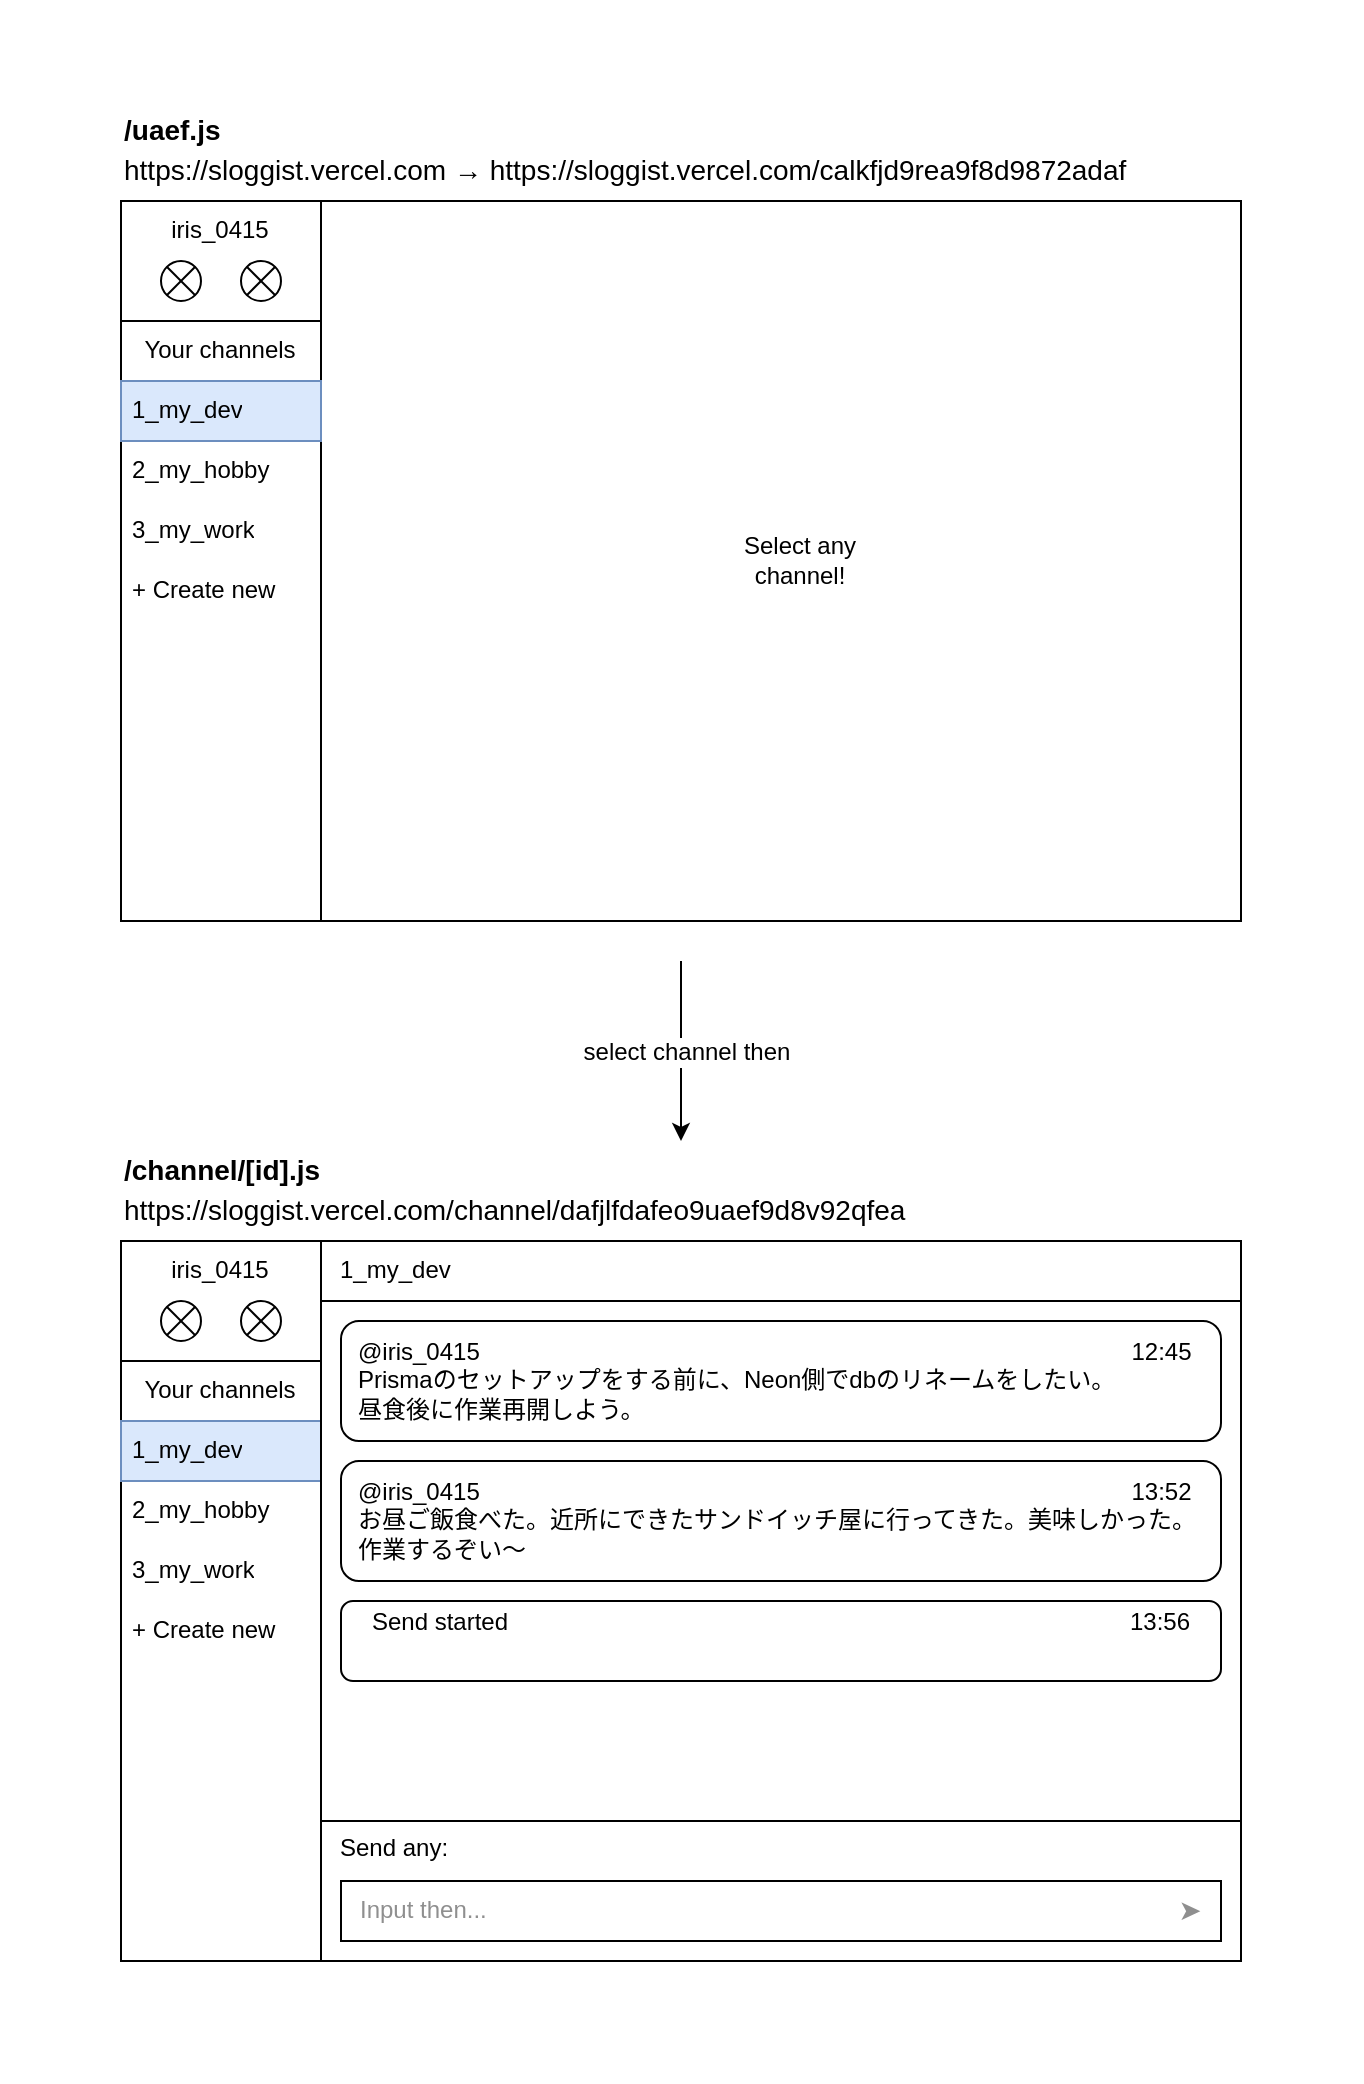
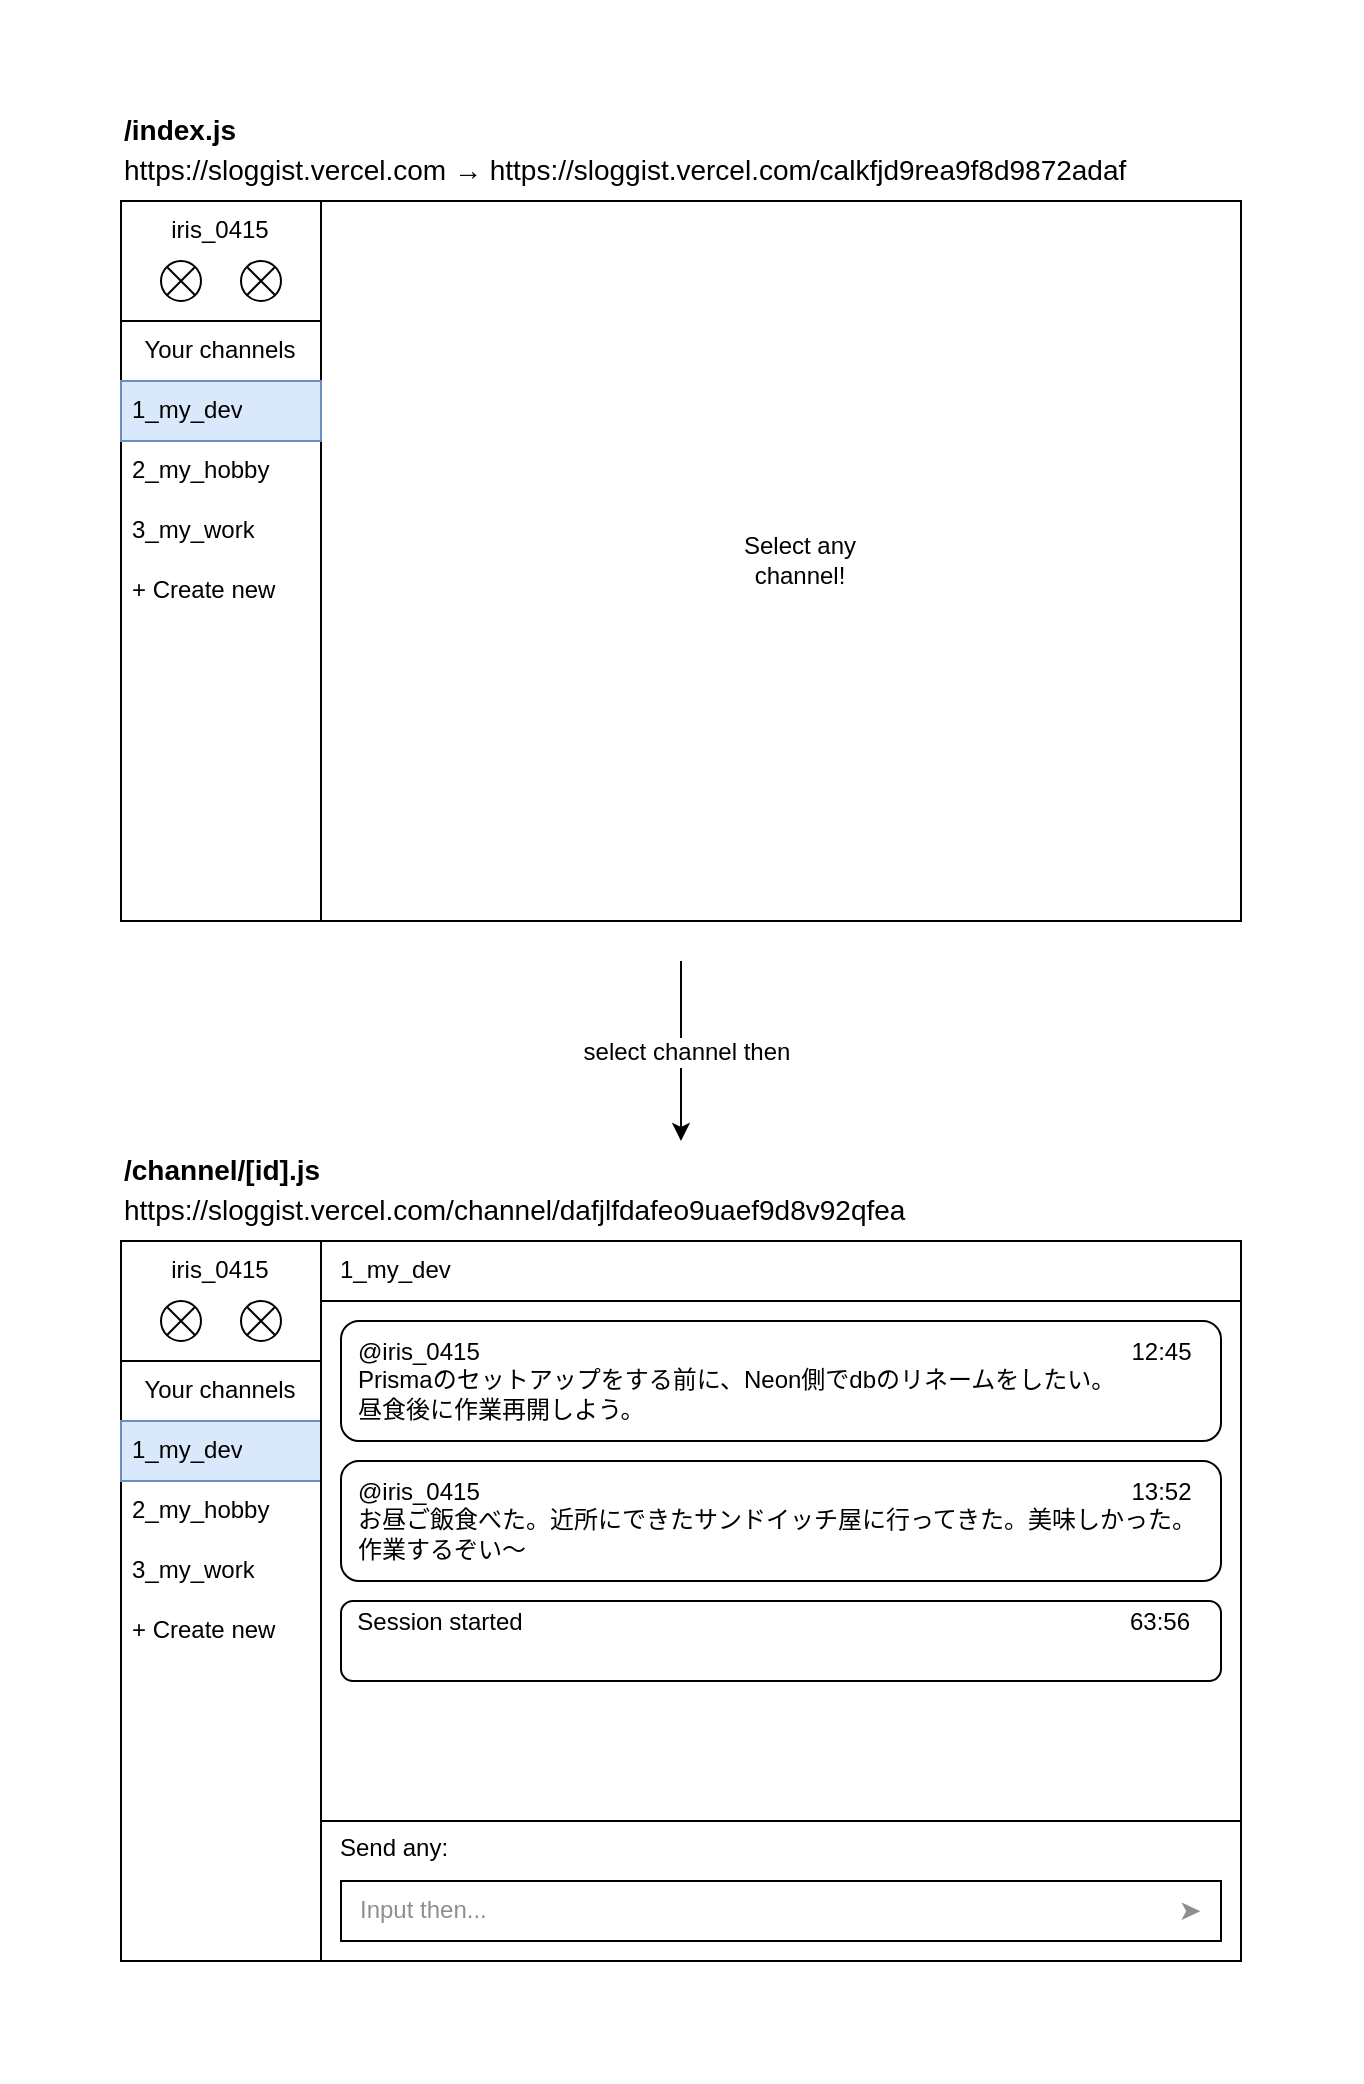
(176, 131) -> (179, 131)
(441, 1623) -> (441, 1623)
(1161, 1623) -> (1161, 1623)
